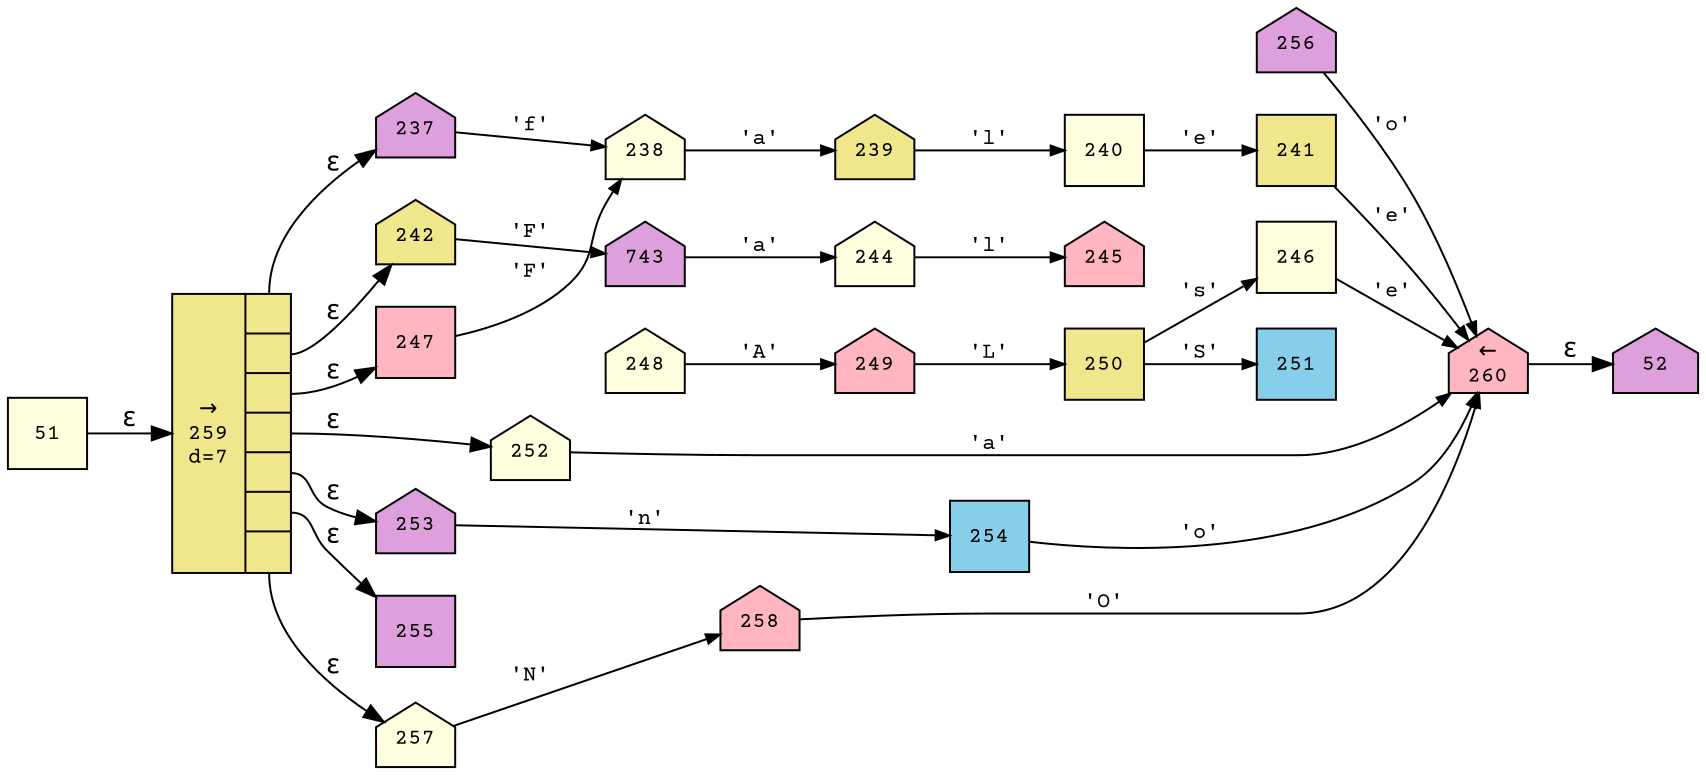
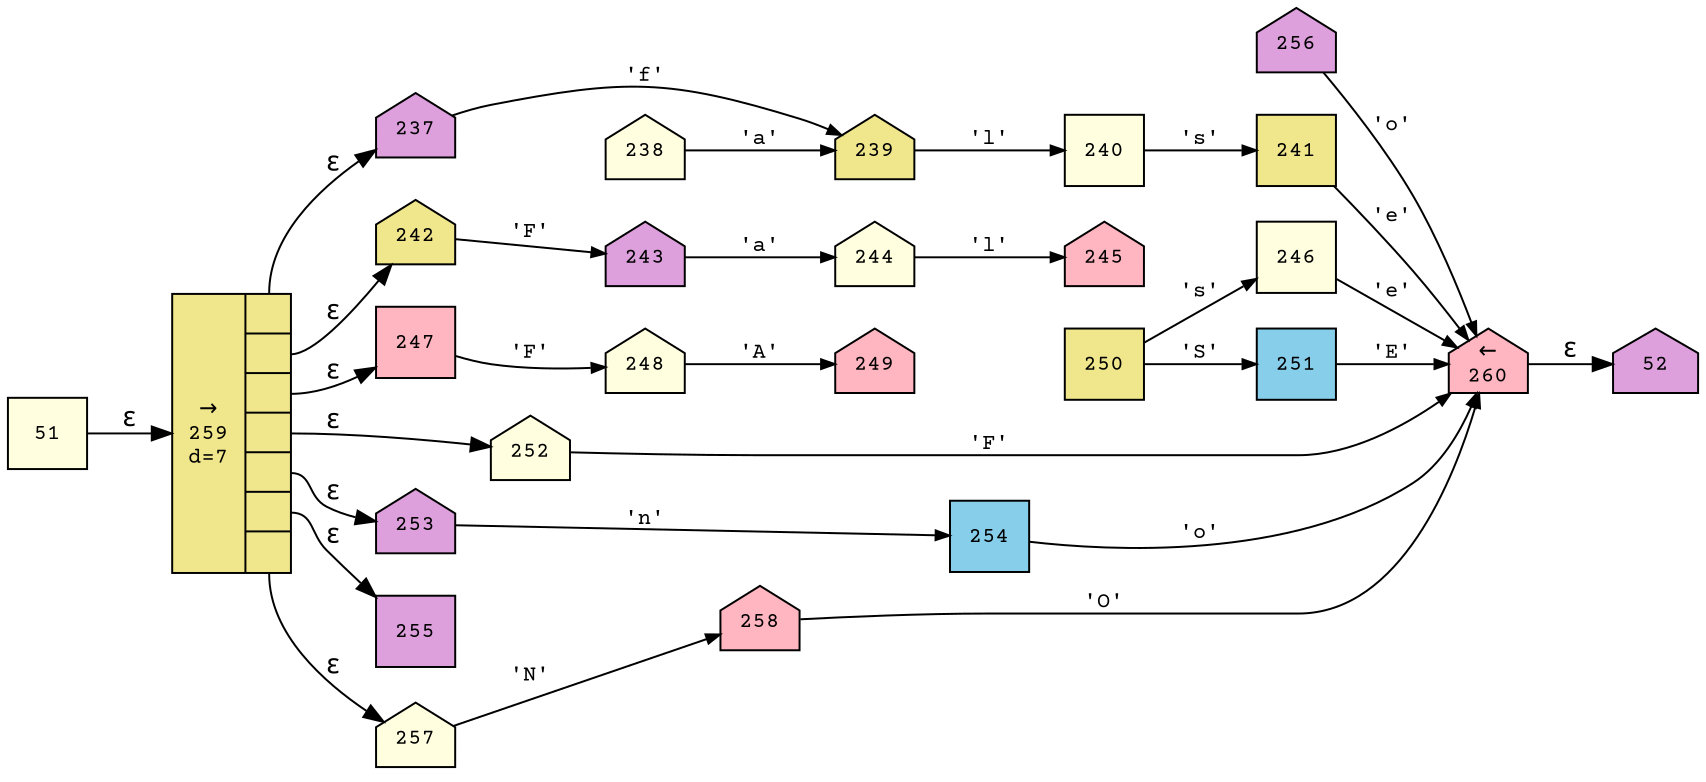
(523, 139) -> (642, 87)
(1200, 139) -> (1200, 139)
(645, 257) -> (645, 257)
(560, 291) -> (523, 367)
(983, 364) -> none
none -> (1385, 364)
(990, 443) -> (990, 443)
